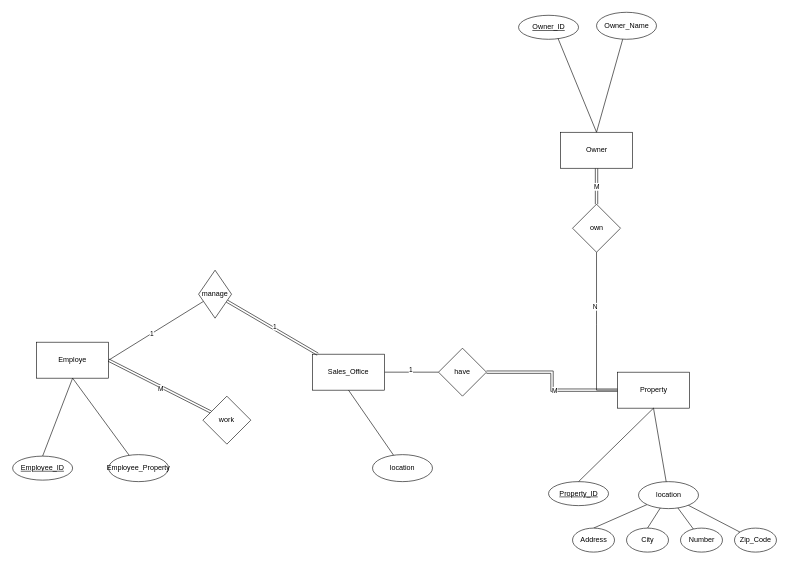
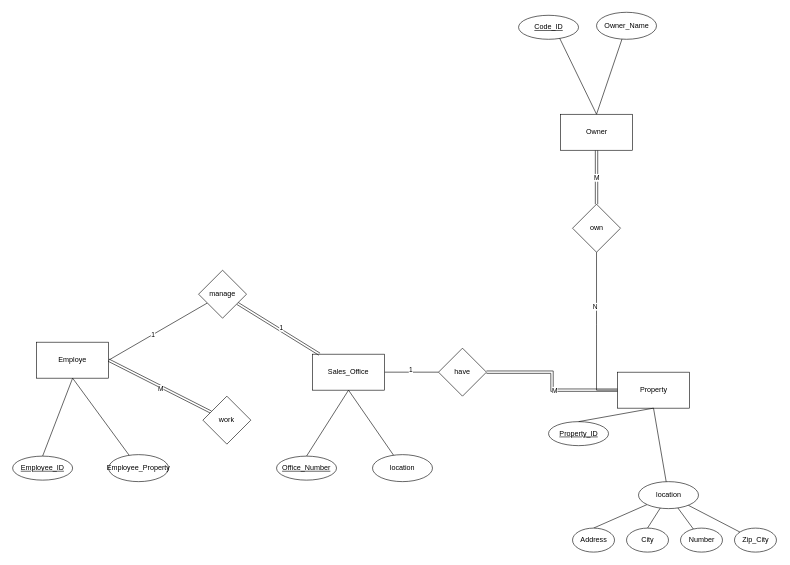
(549, 27) -> (549, 27)
(596, 150) -> (596, 132)
(215, 294) -> (222, 294)
none -> (327, 424)
none -> (306, 468)
(578, 494) -> (578, 434)
(756, 540) -> (756, 540)
